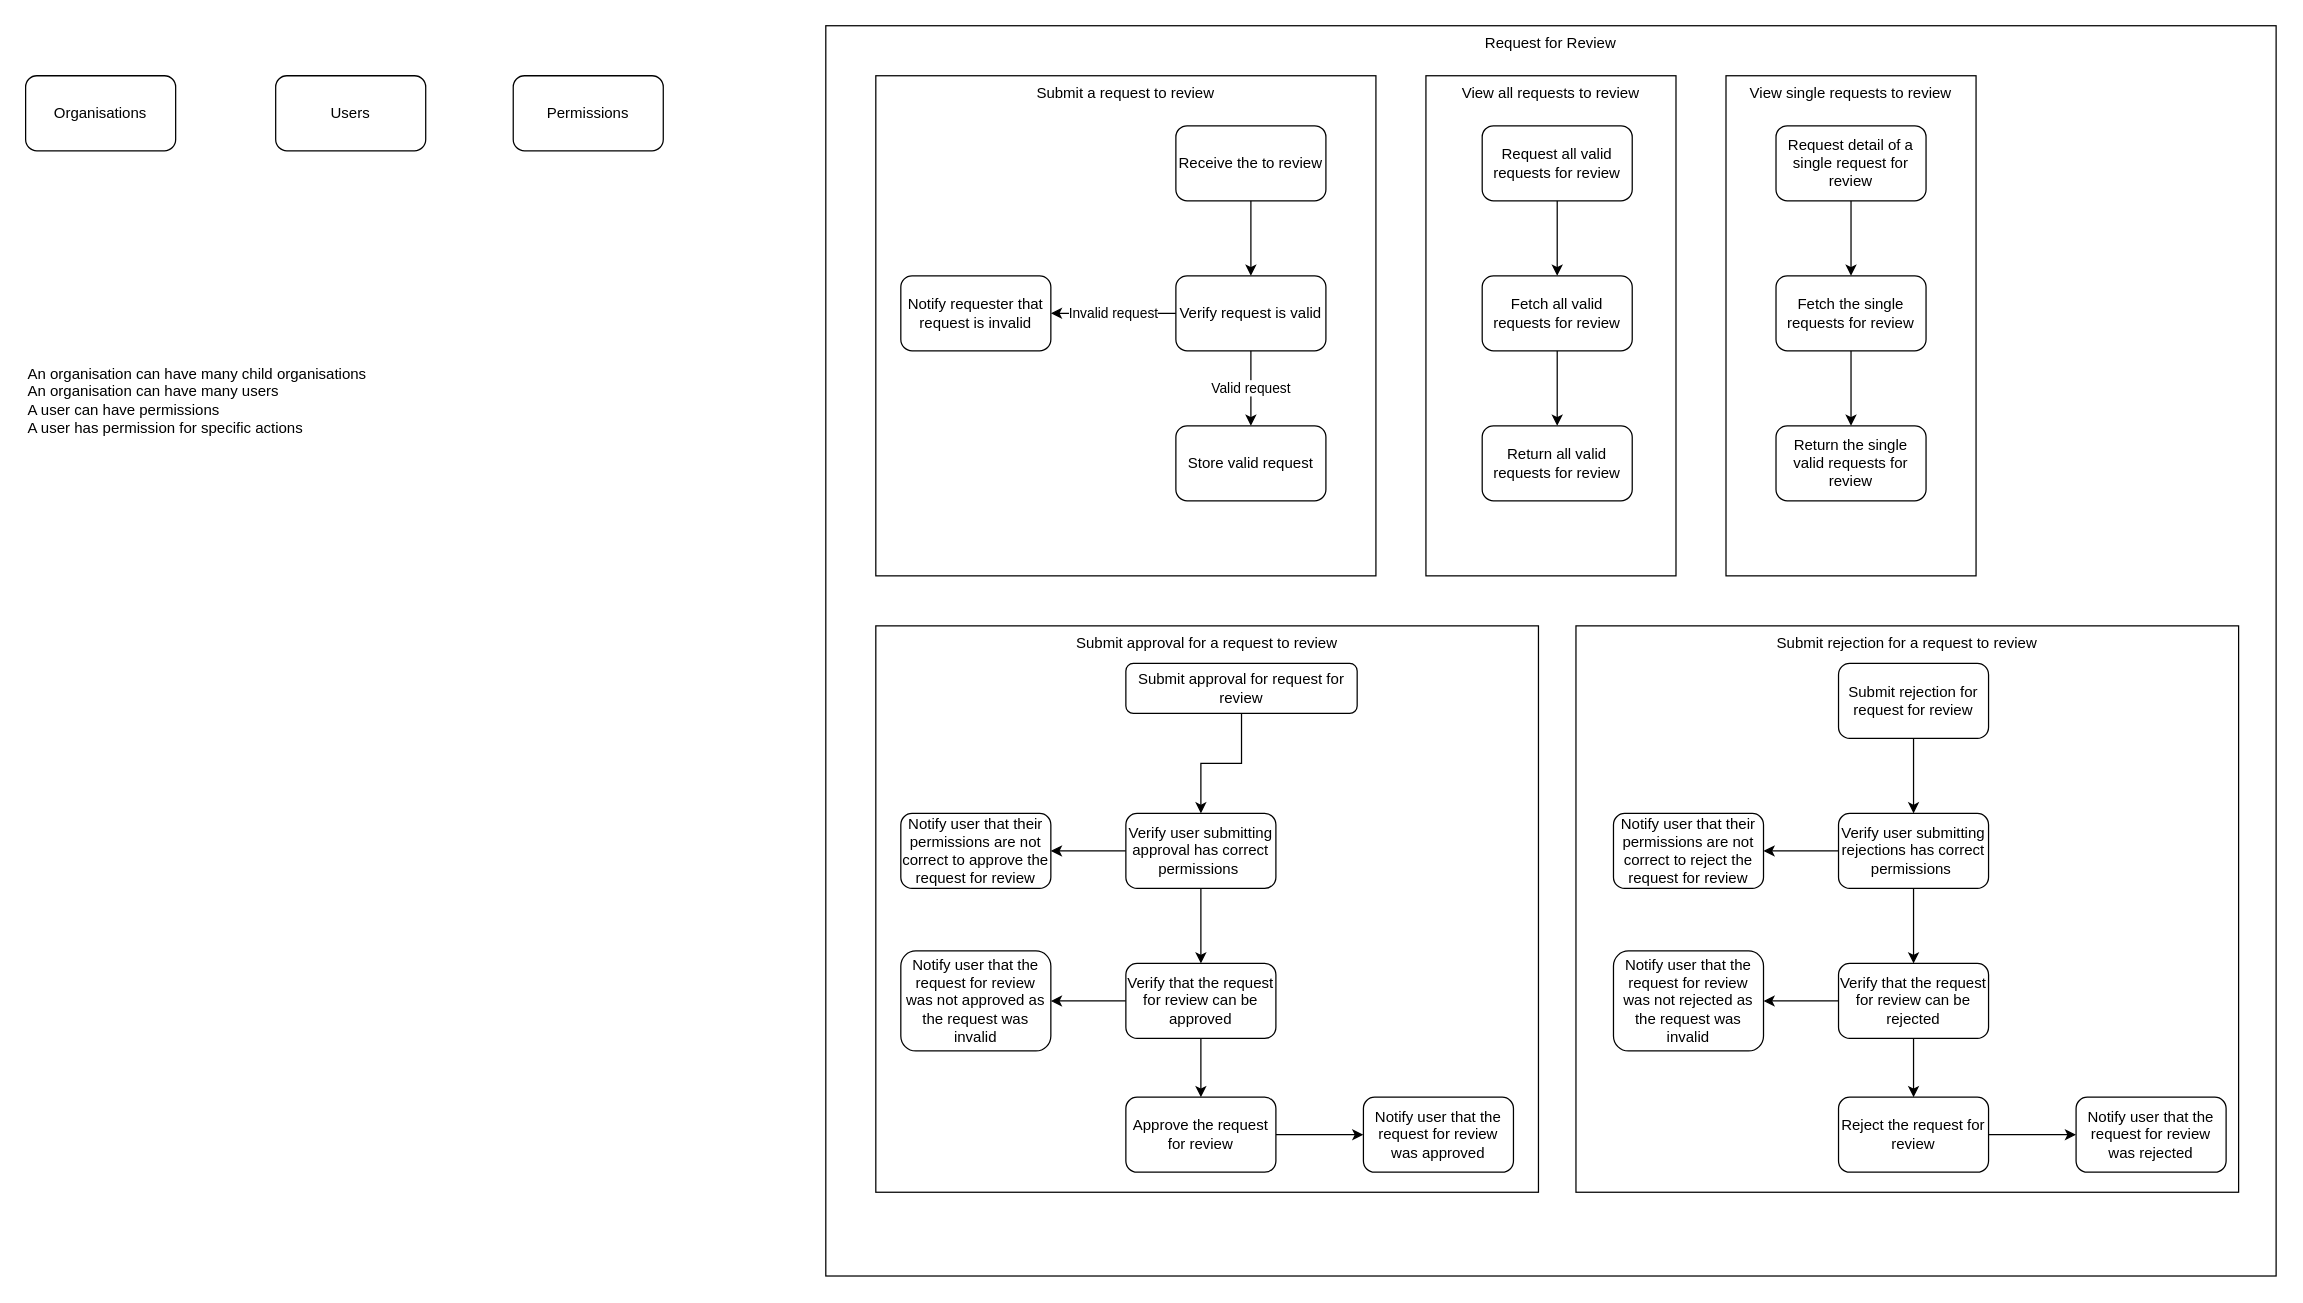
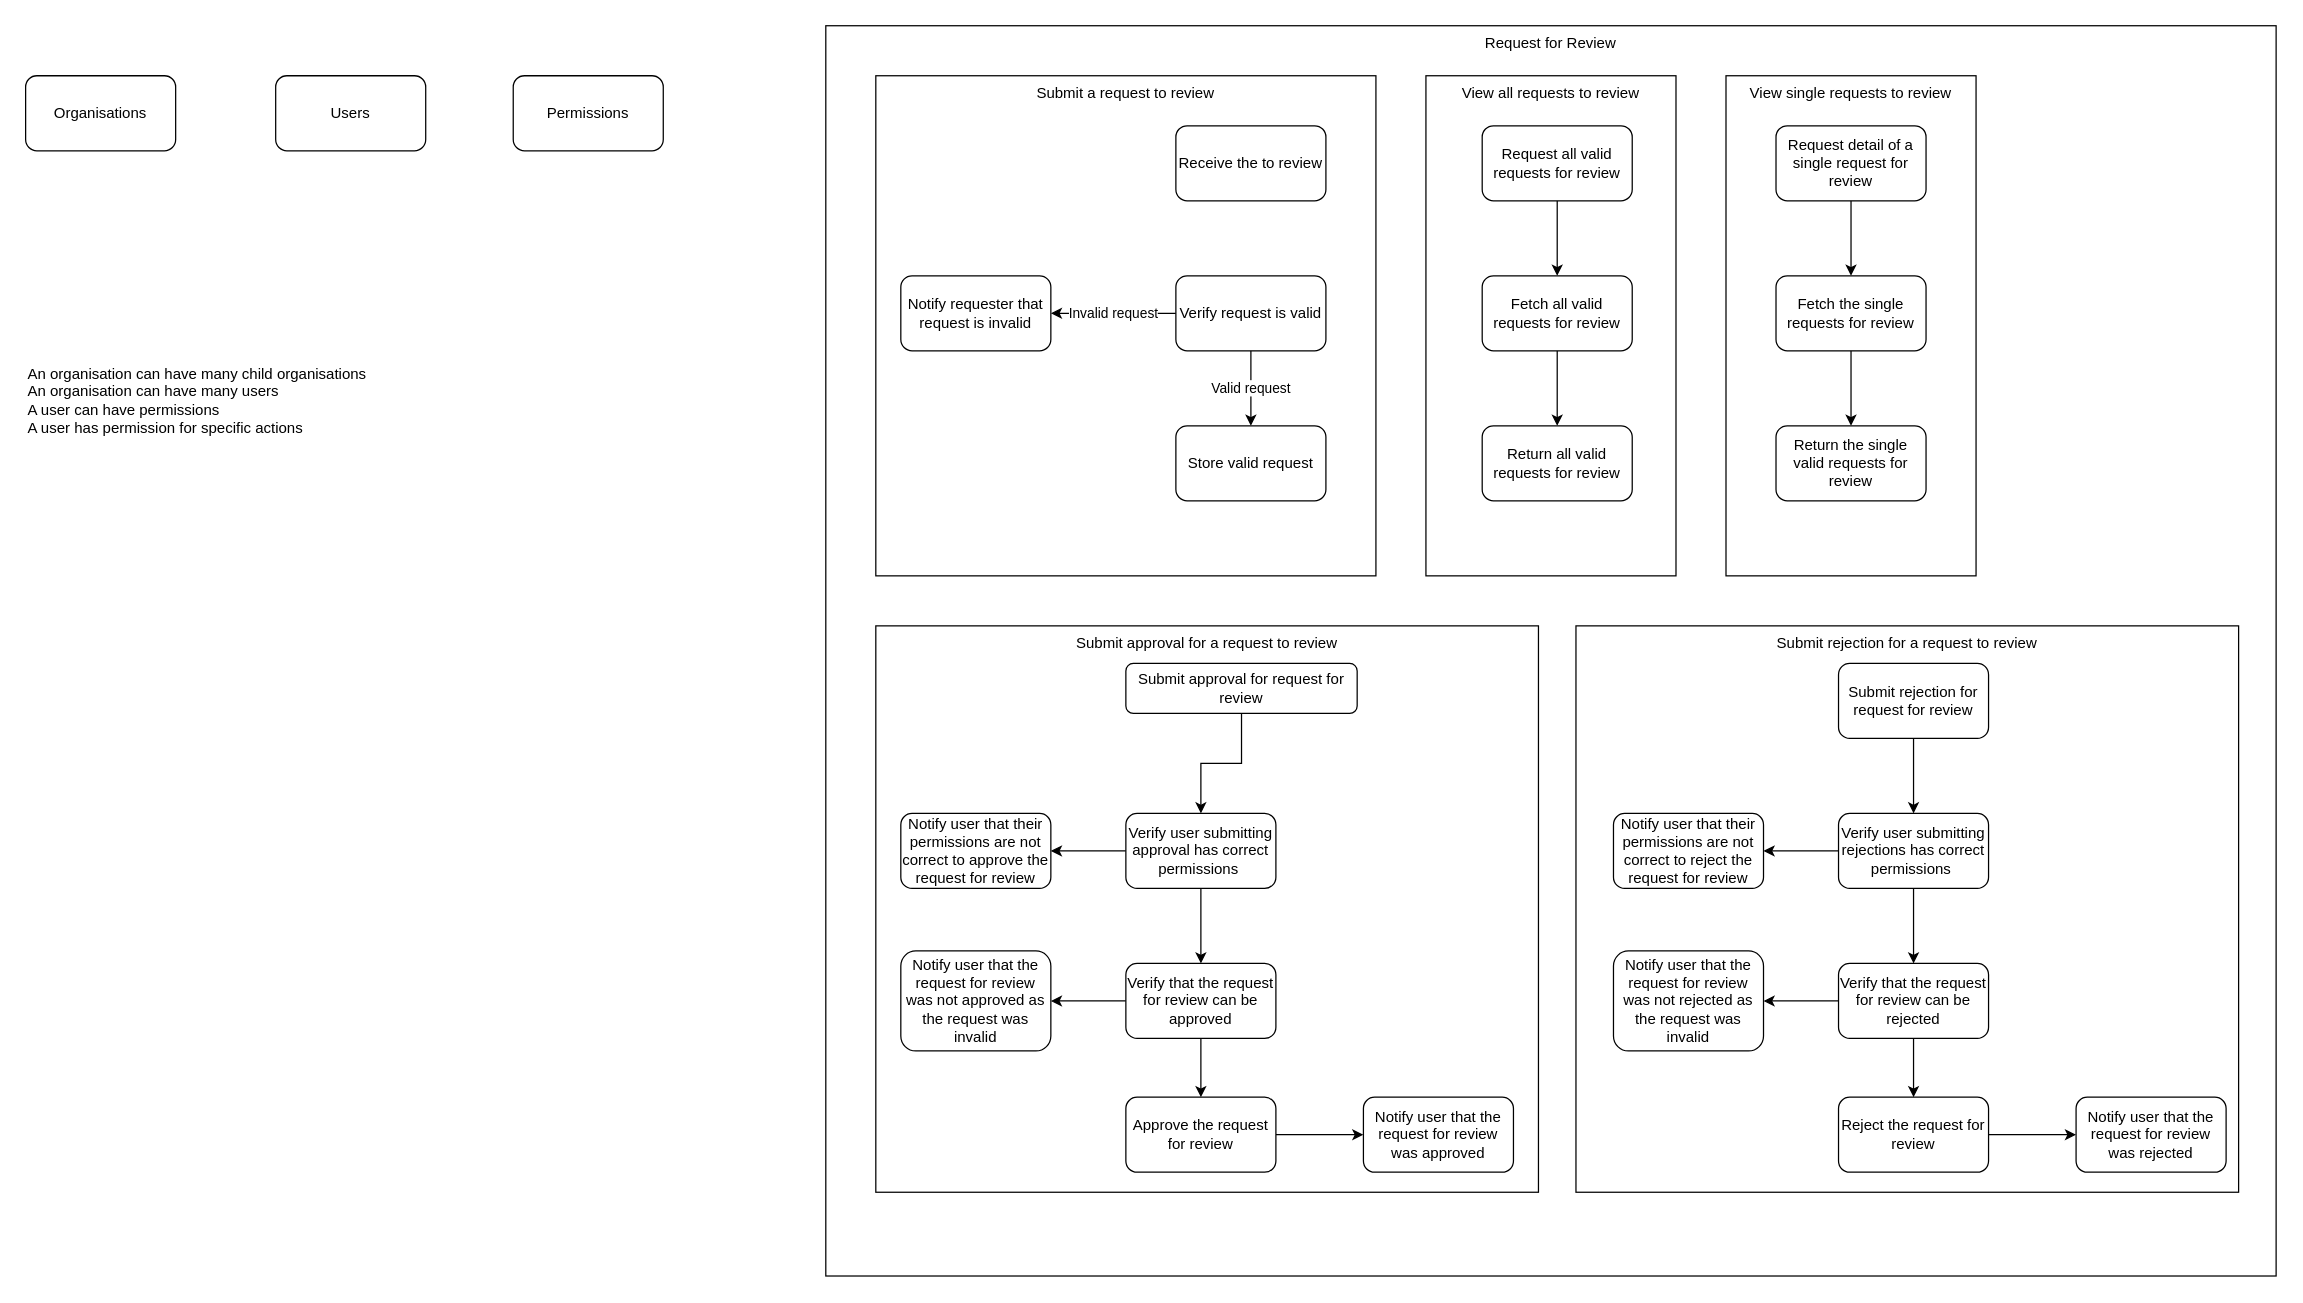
(1251, 234) -> none
